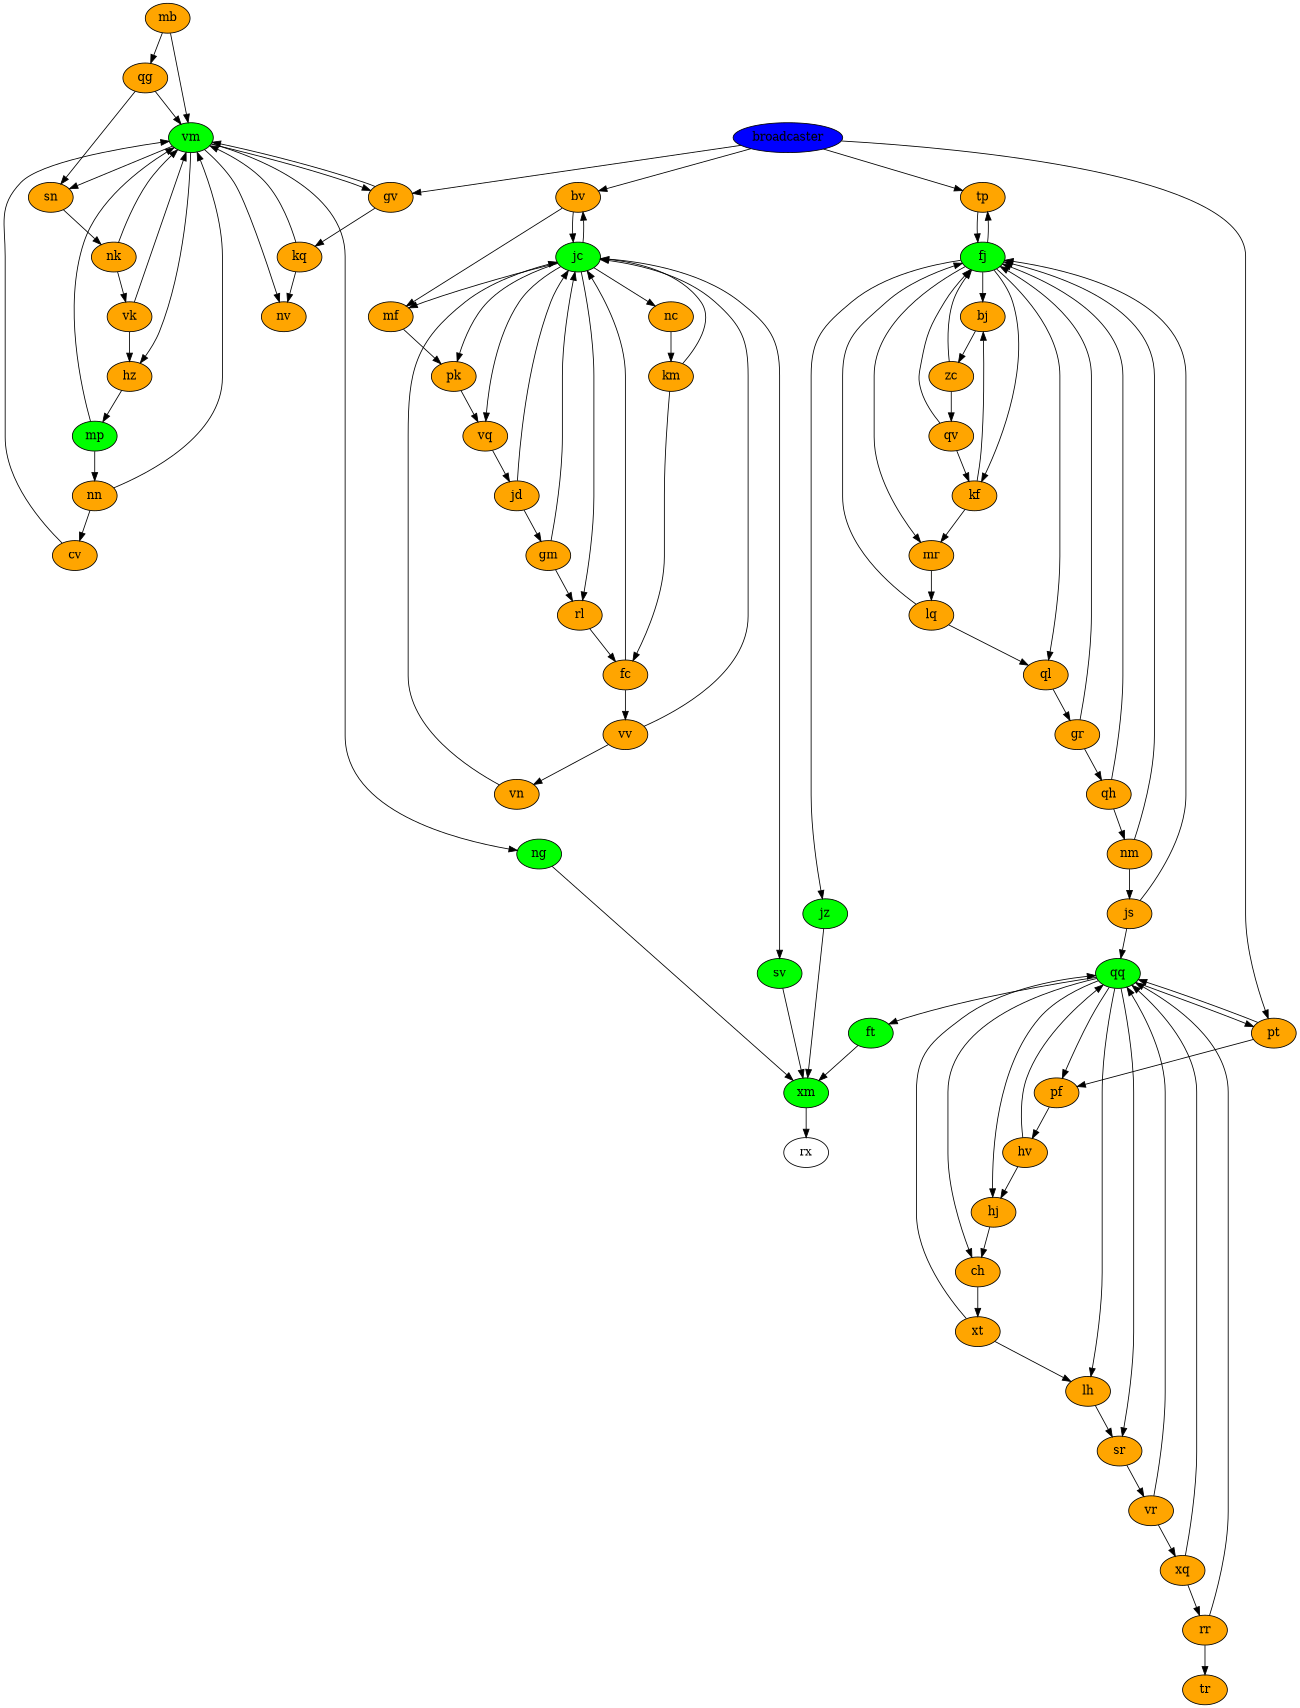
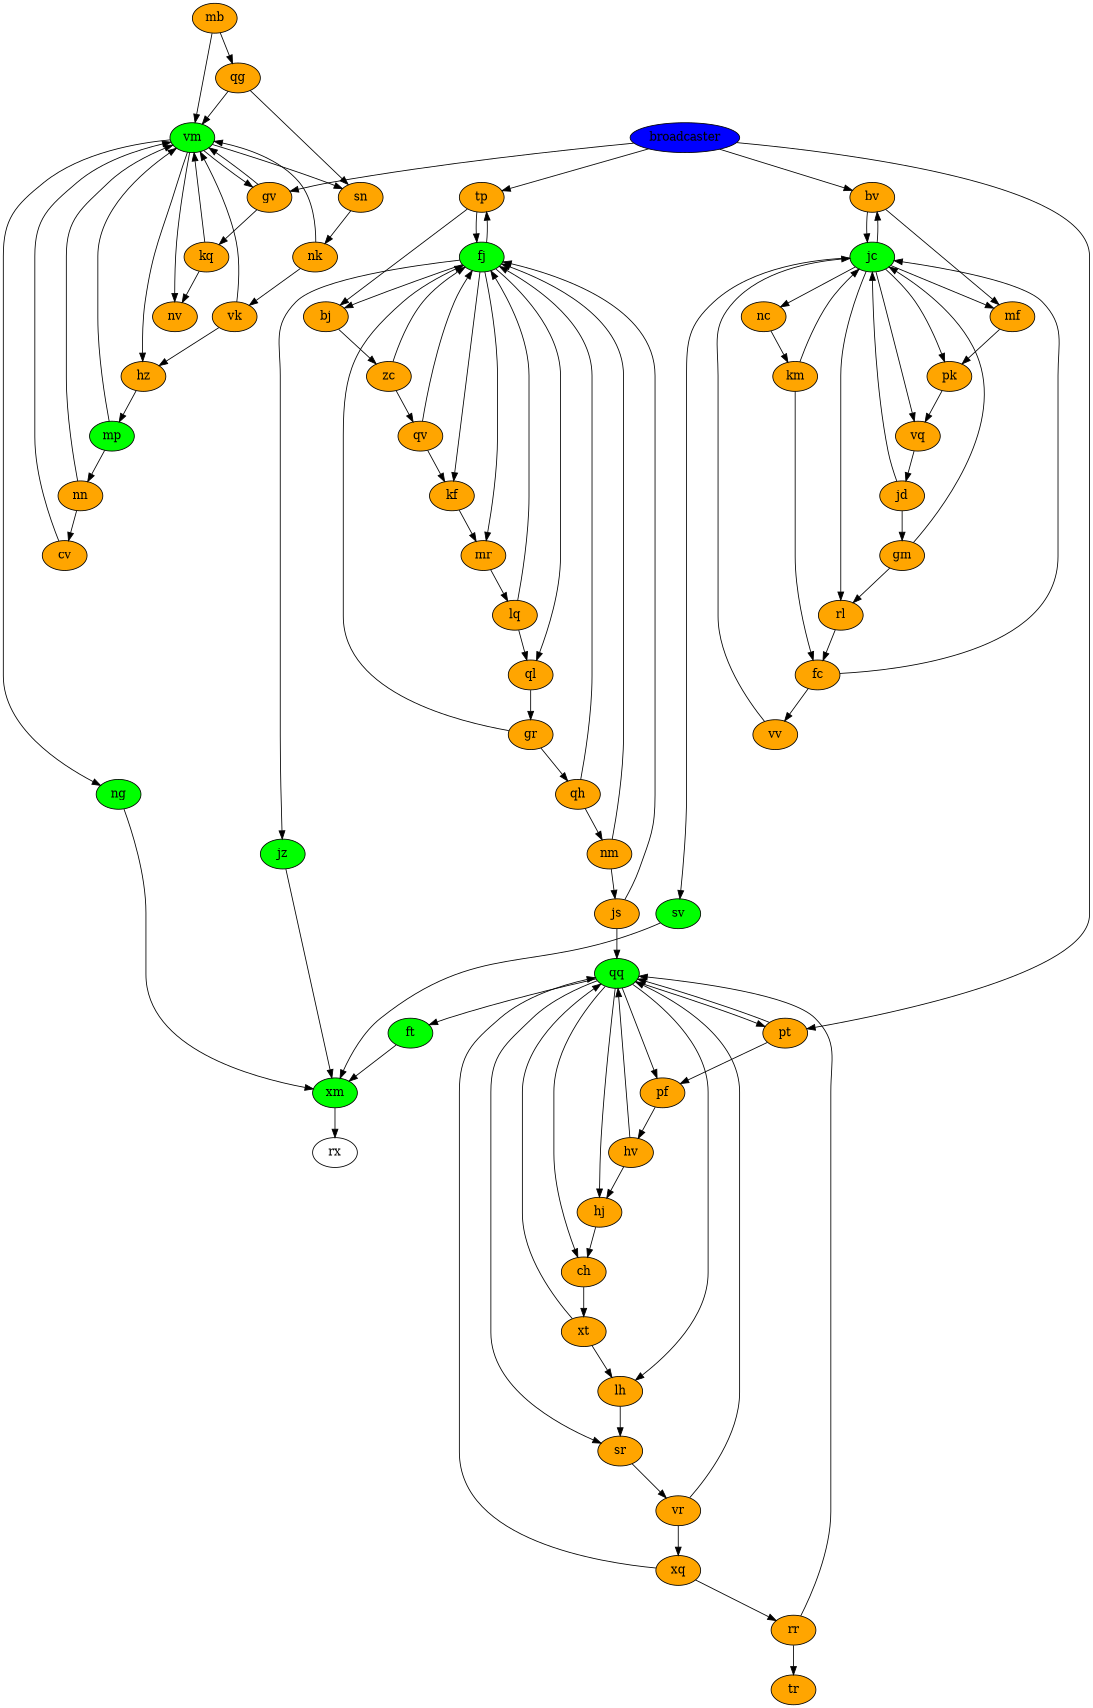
(983, 411) -> (407, 254)
(517, 794) -> none
